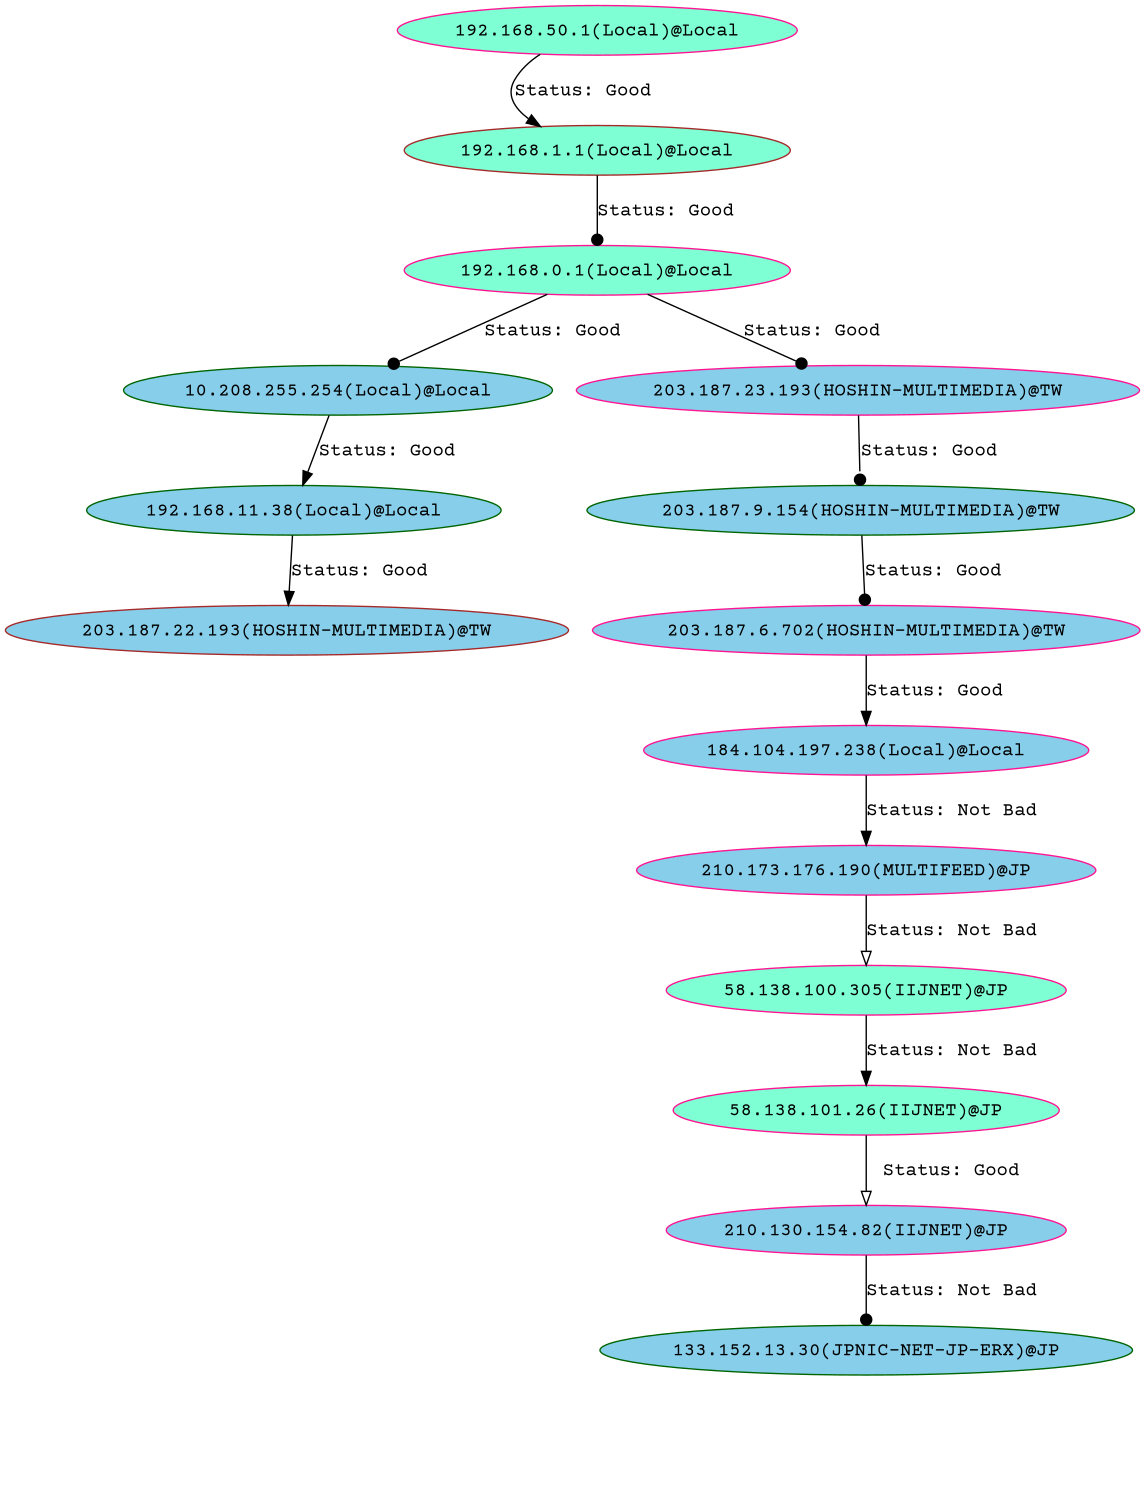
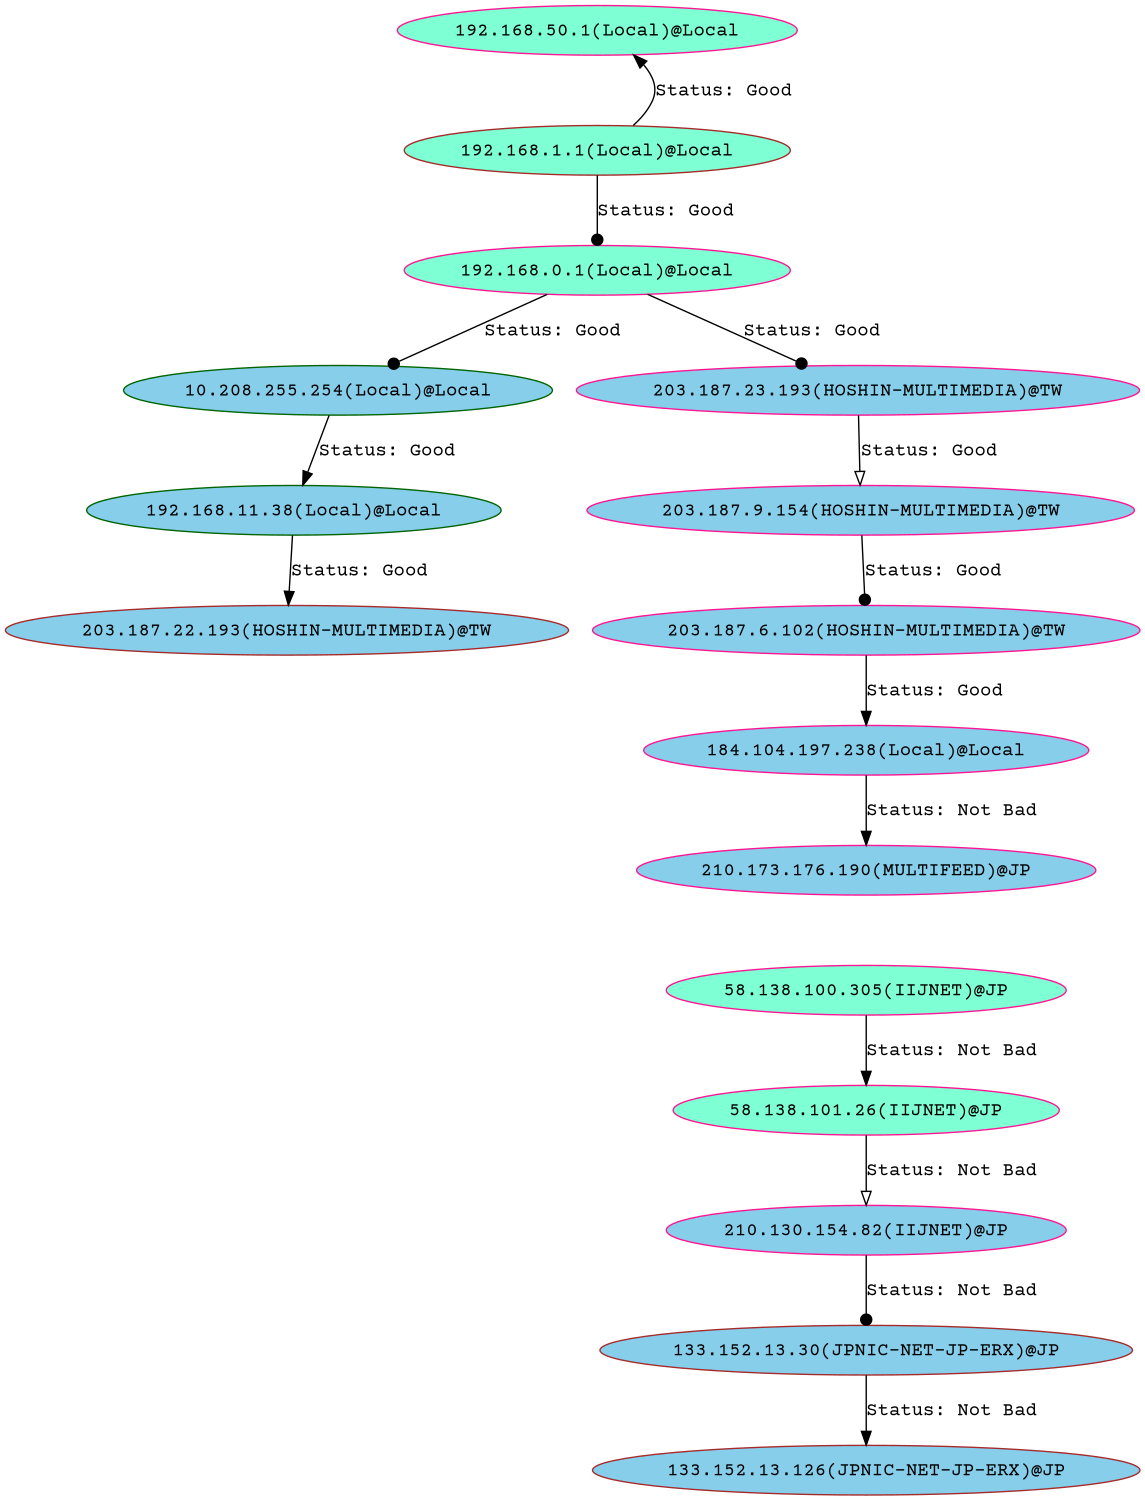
(513, 84) -> (654, 97)
(859, 443) -> (859, 443)
(861, 510) -> (861, 510)
(866, 630) -> (866, 630)
(866, 923) -> none
(952, 1170) -> (952, 1170)
(866, 1350) -> (866, 1350)
none -> (866, 1470)
